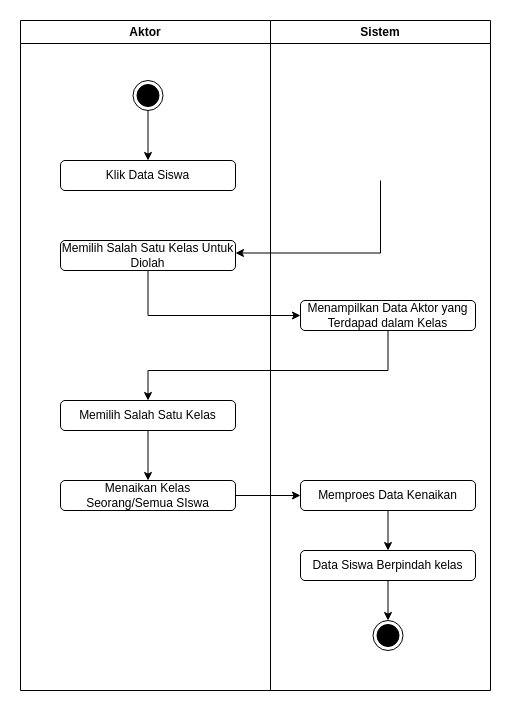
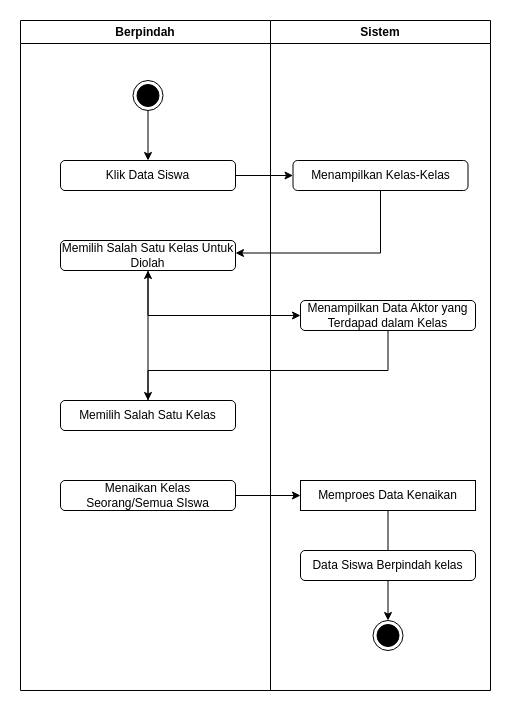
(146, 33) -> (146, 33)
none -> (261, 176)
none -> (381, 176)
(148, 452) -> (148, 343)
(388, 496) -> (388, 496)
(388, 542) -> (388, 544)
